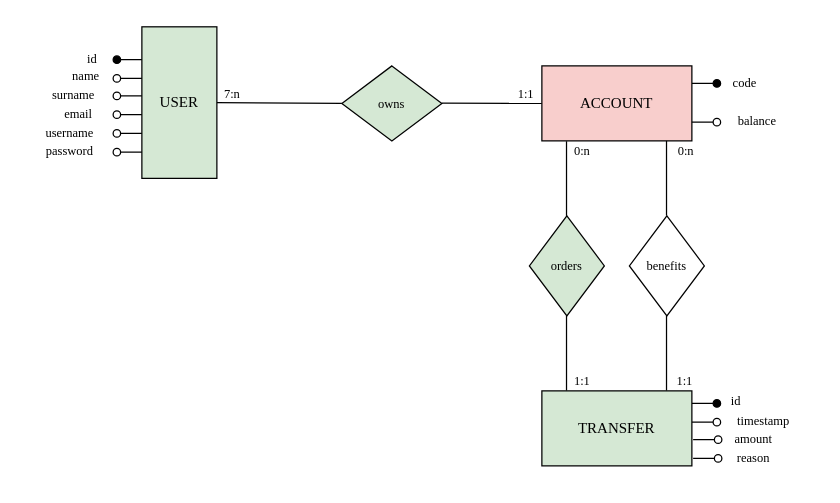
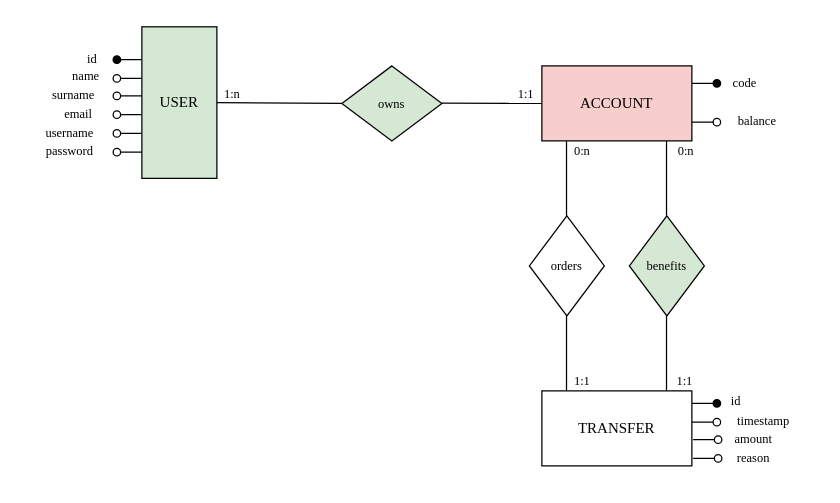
(233, 93) -> (233, 93)
(567, 266) -> (567, 266)
(667, 266) -> (667, 266)
(617, 428) -> (617, 428)
